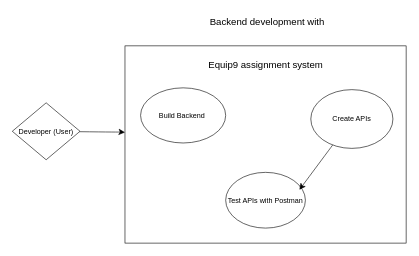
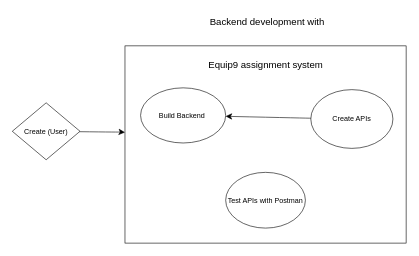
(46, 132) -> (46, 132)
(317, 166) -> (278, 118)
